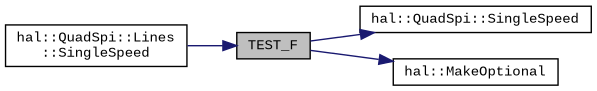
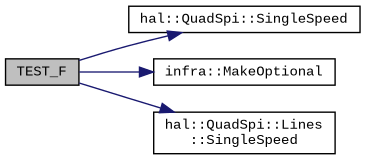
(205, 46) -> (120, 96)
(476, 72) -> (244, 72)
